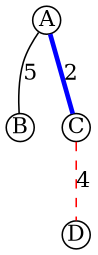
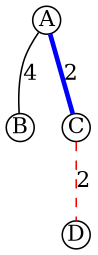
(31, 74) -> (31, 74)
(84, 181) -> (84, 181)
